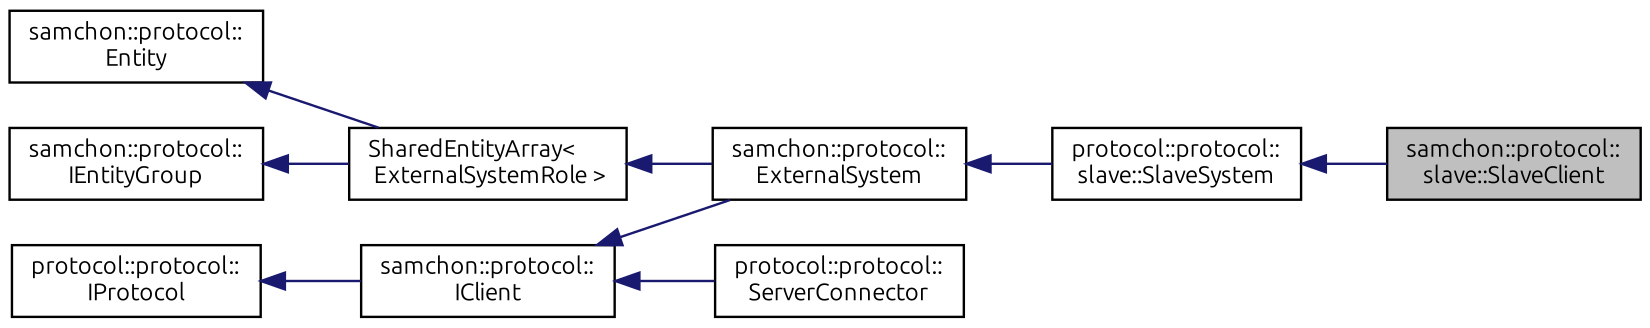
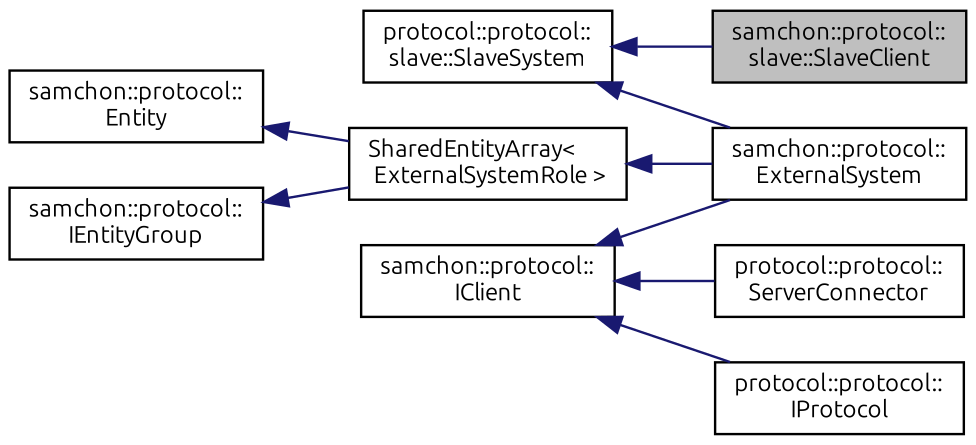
(1021, 164) -> (675, 109)
(323, 281) -> (675, 344)
